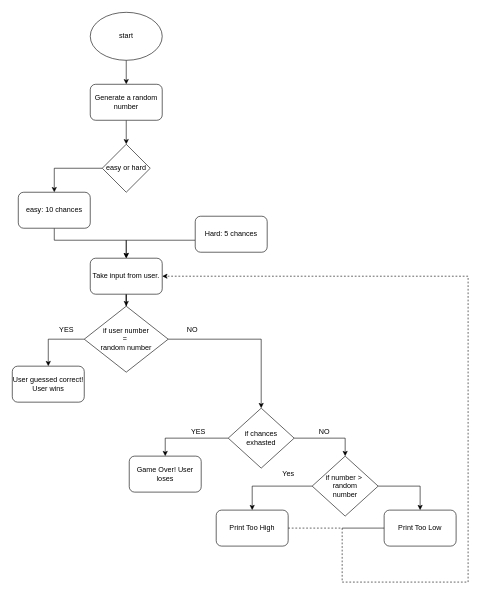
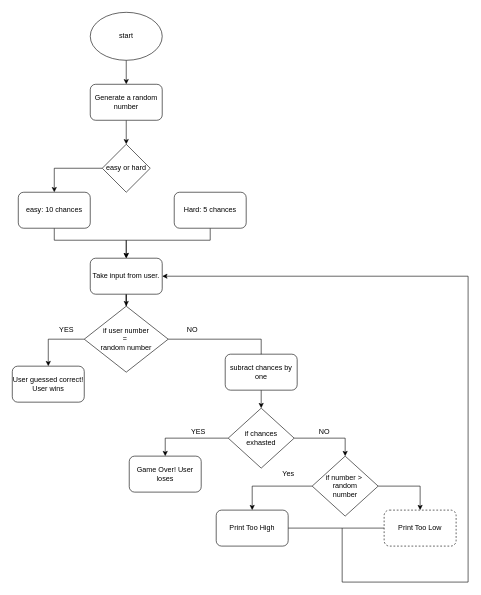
(231, 234) -> (210, 210)
none -> (261, 372)
(468, 395) -> (468, 395)
(420, 528) -> (420, 528)
